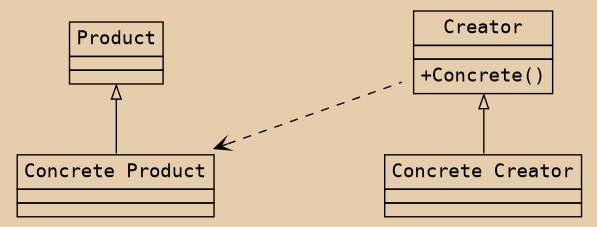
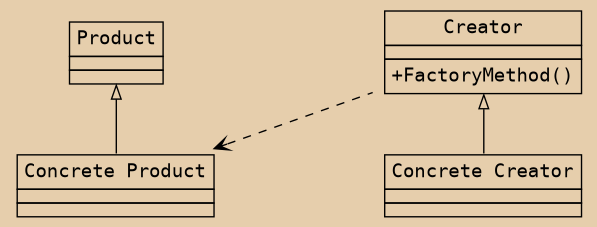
(483, 76) -> (483, 76)
